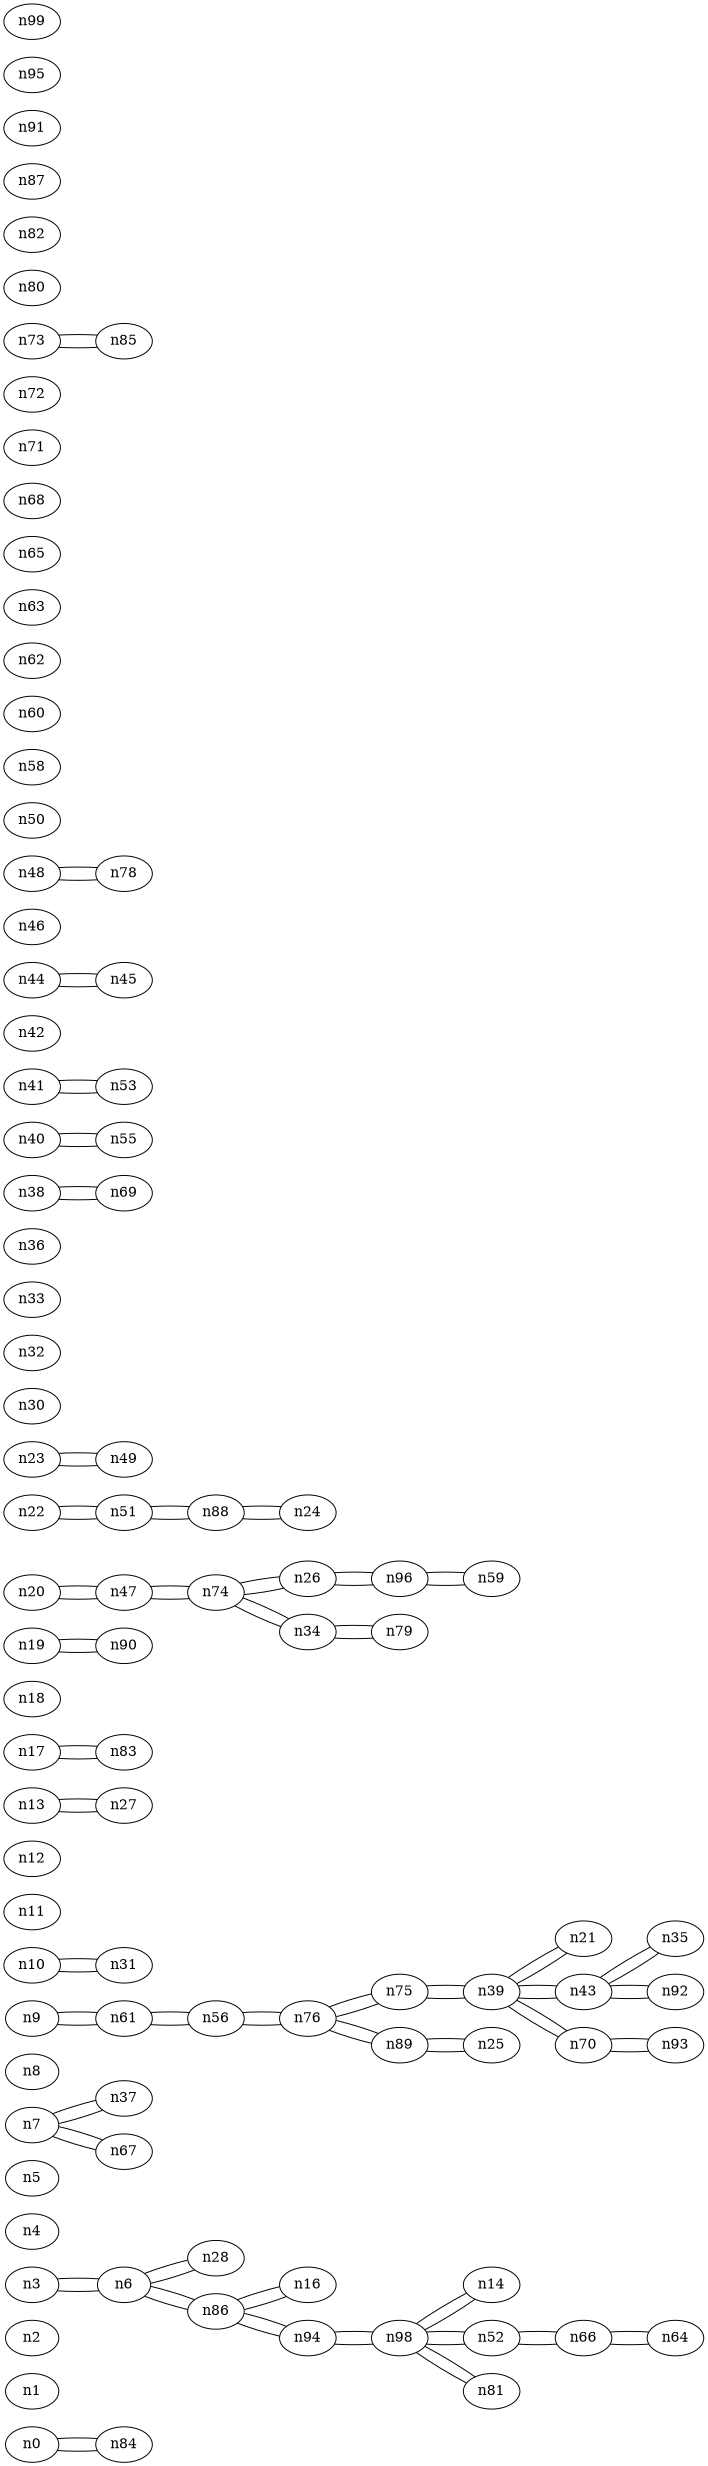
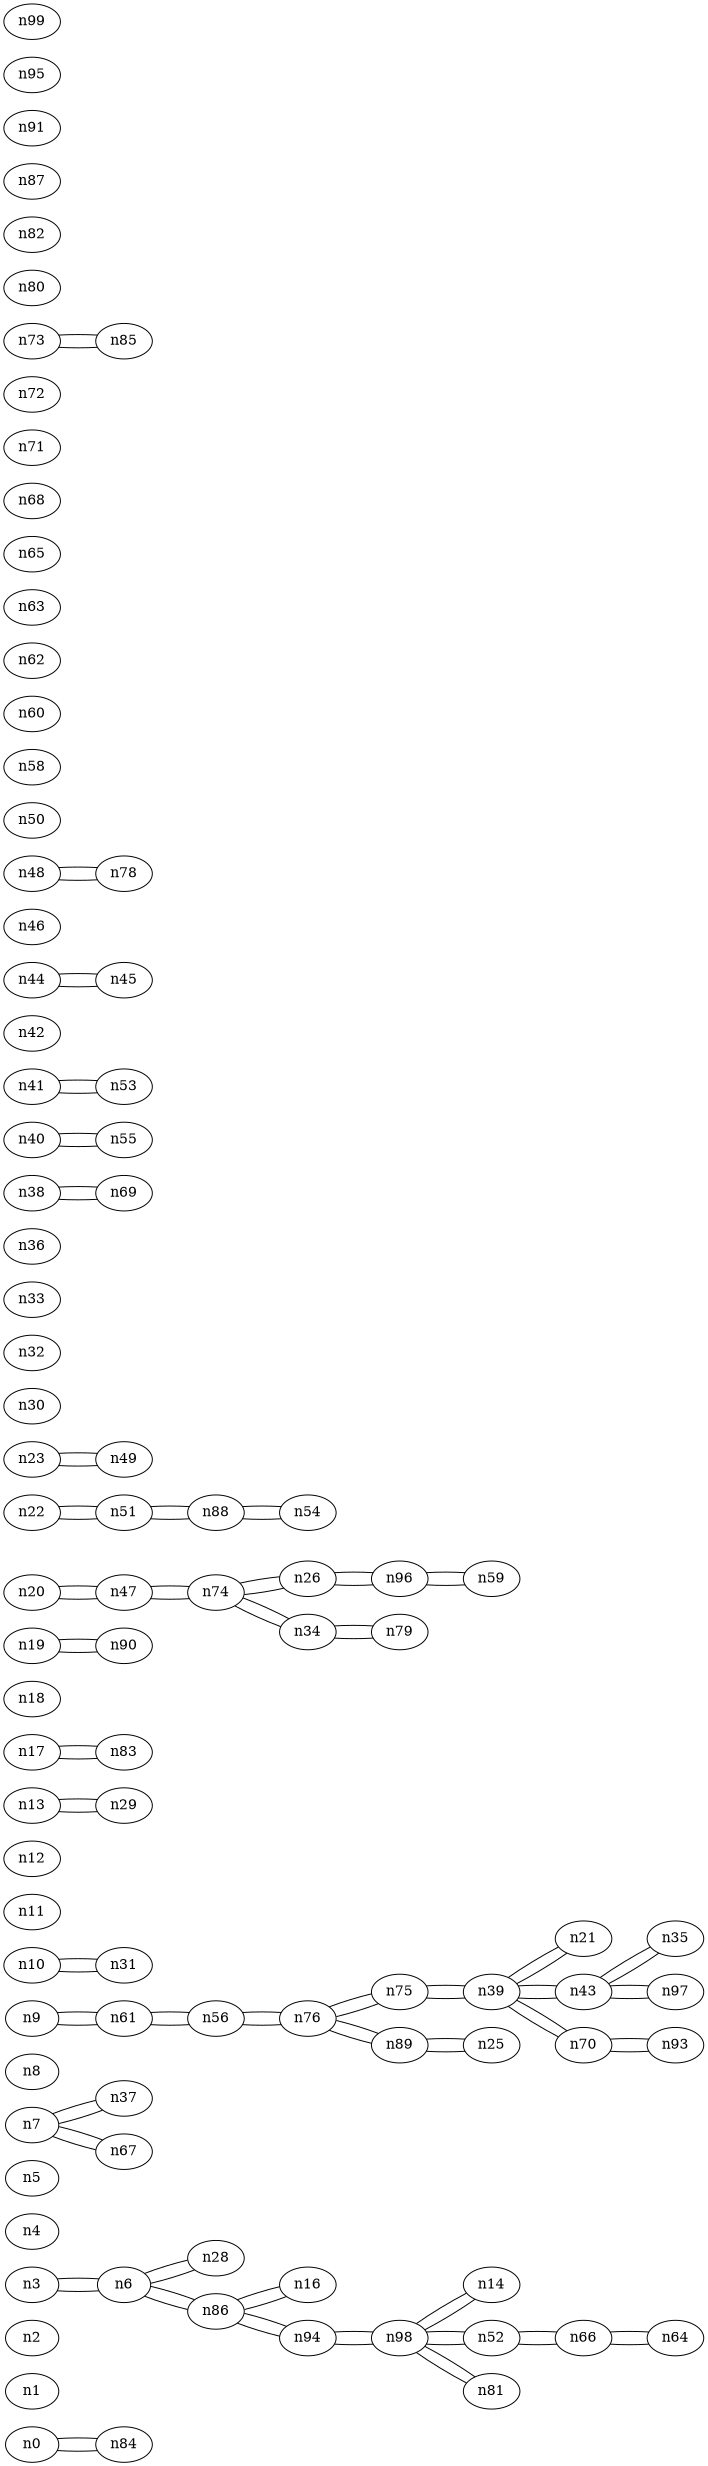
(308, 1513) -> (308, 1513)
(124, 1806) -> (124, 1806)
(675, 1992) -> (675, 1992)
